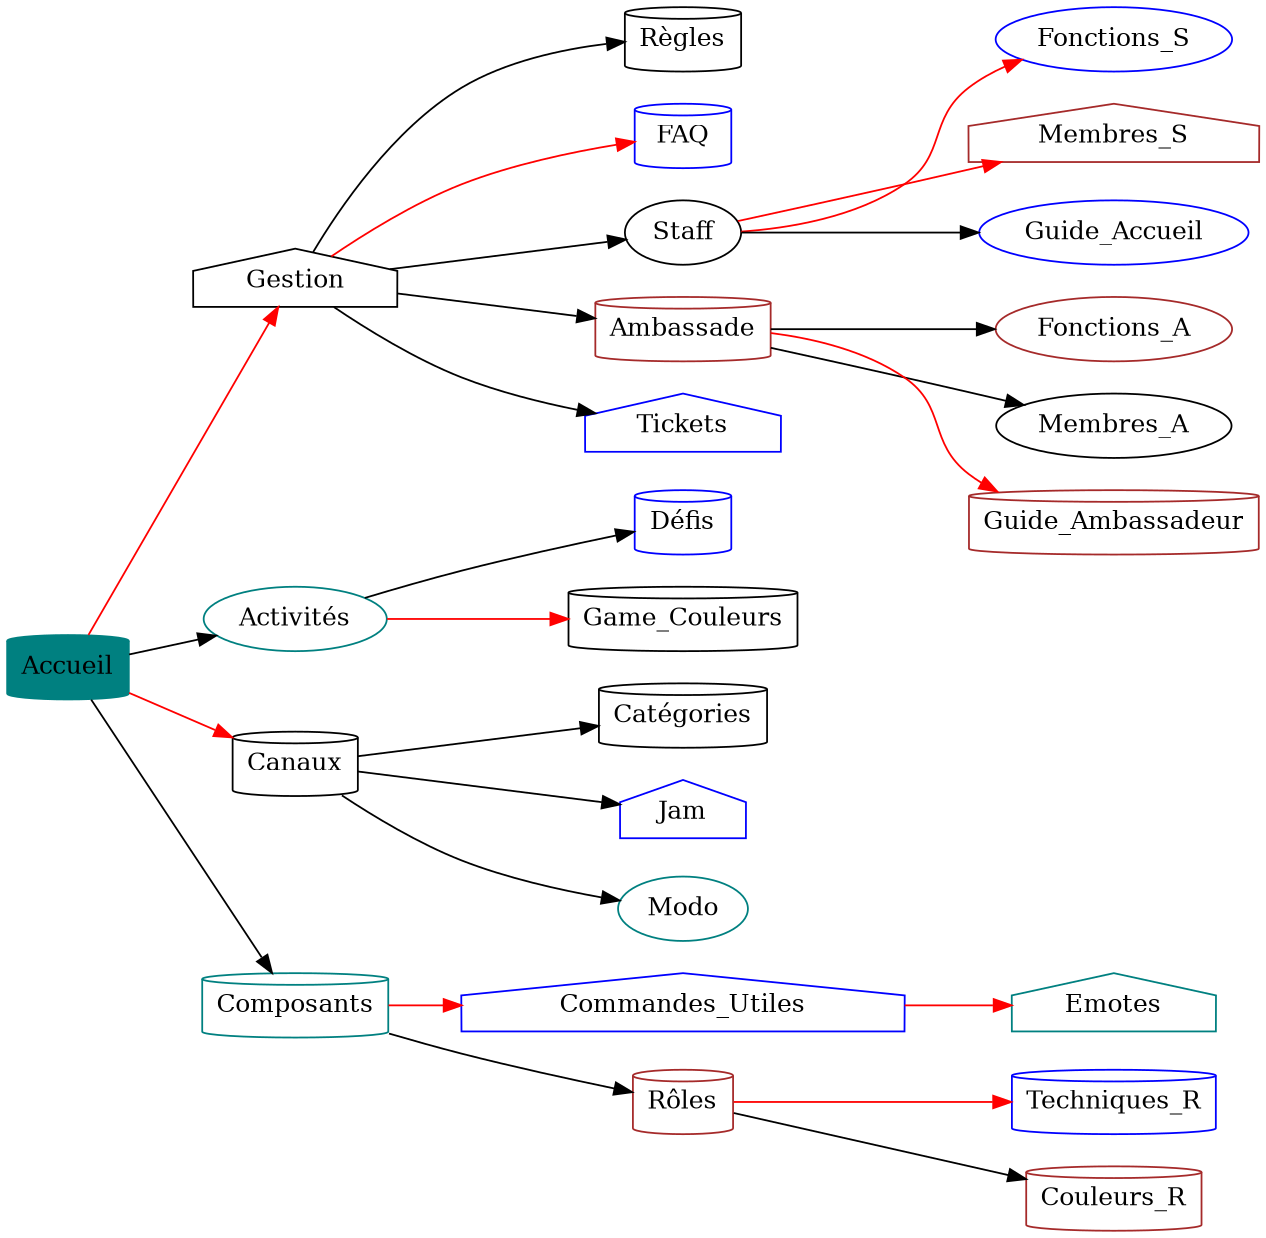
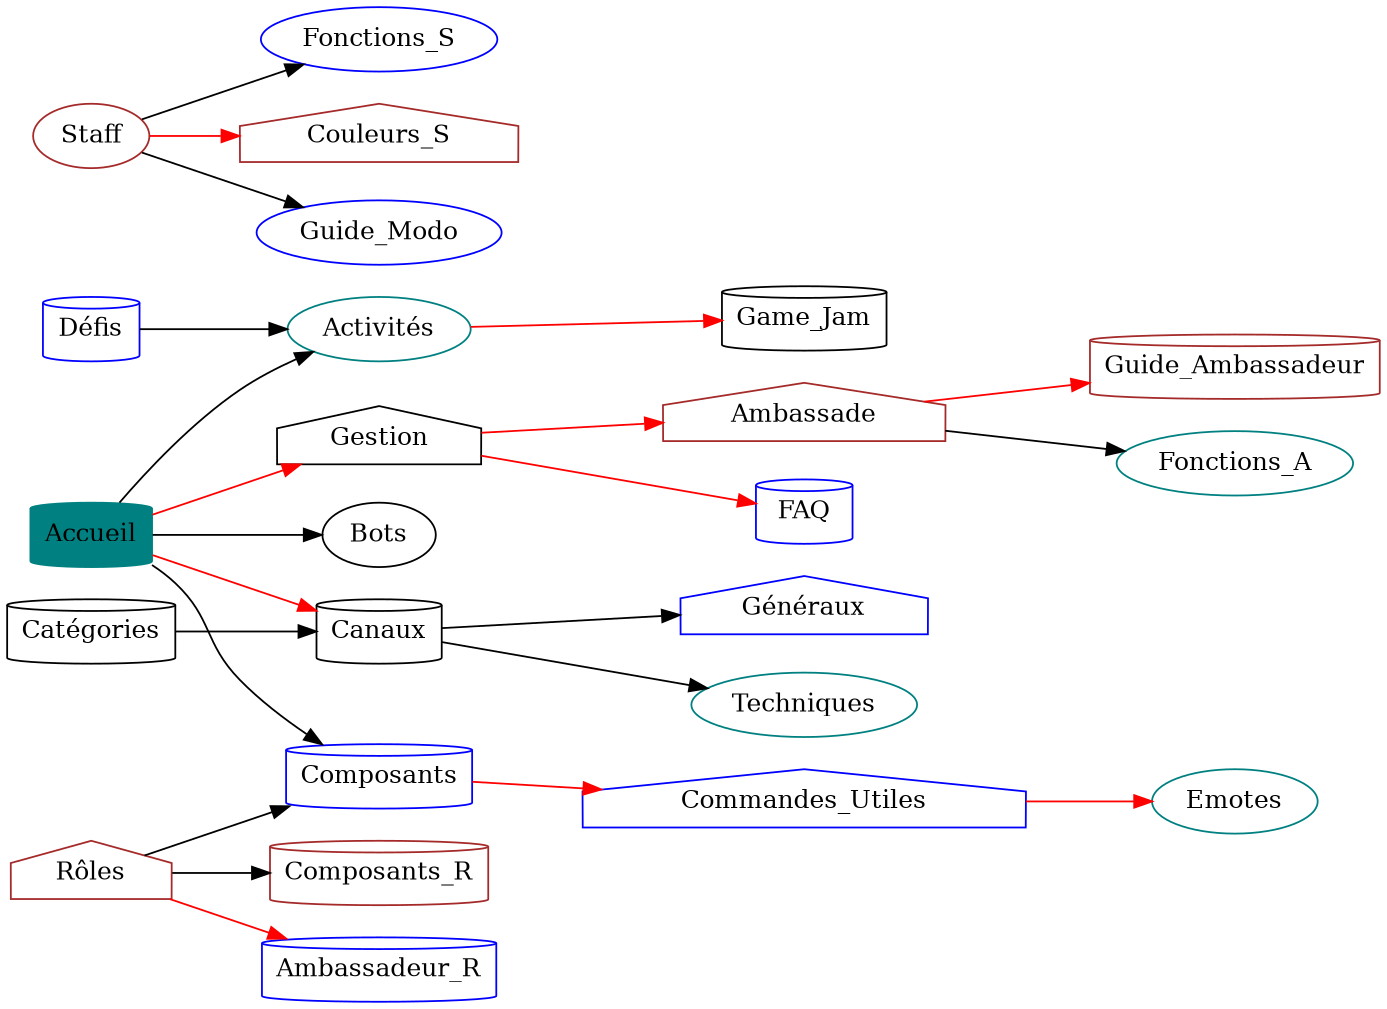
(683, 39) -> none
(1114, 136) -> (379, 136)
(924, 165) -> (214, 95)
(683, 233) -> (91, 136)
(1114, 233) -> (379, 233)
(499, 255) -> none
(487, 305) -> (563, 428)
(683, 329) -> (804, 415)
(1114, 329) -> (1235, 463)
(683, 426) -> none
(1114, 426) -> none
none -> (379, 535)
(490, 564) -> (205, 329)
(683, 619) -> (804, 318)
(469, 742) -> (237, 631)
(683, 812) -> (804, 608)
(683, 909) -> (804, 705)
(295, 1005) -> (379, 776)
(1114, 1005) -> (1235, 801)
(501, 1063) -> (208, 834)
(683, 1102) -> (91, 873)
(1114, 1102) -> (379, 970)
(1114, 1199) -> (379, 873)
